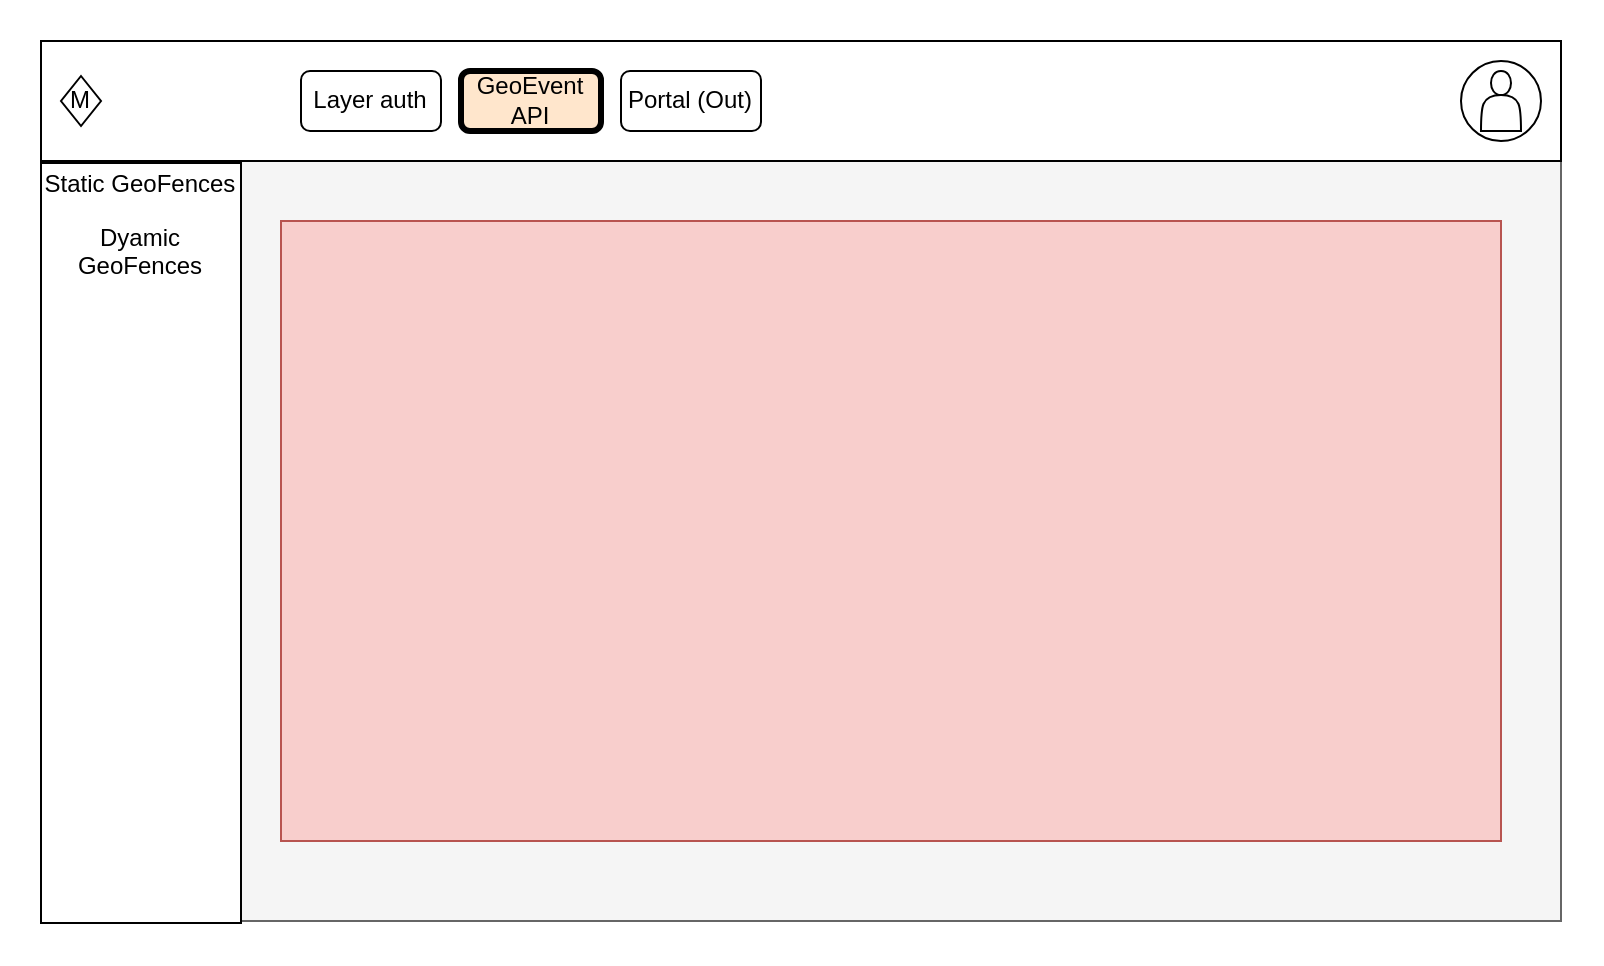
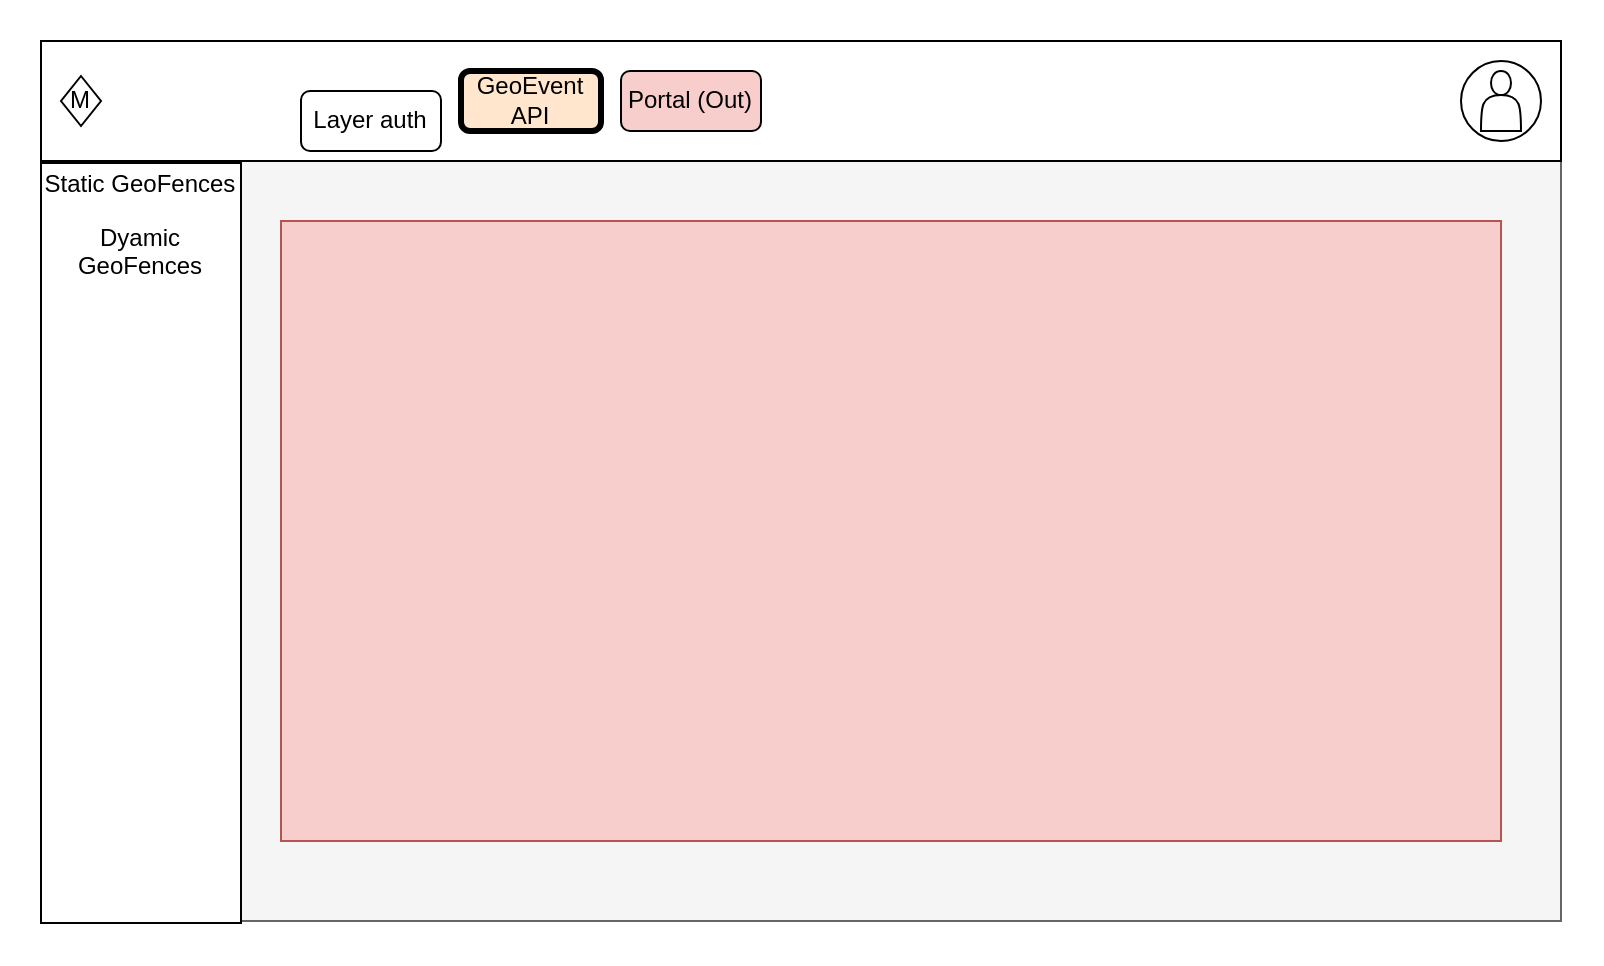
(371, 101) -> (371, 121)
(691, 101) -> (691, 101)
